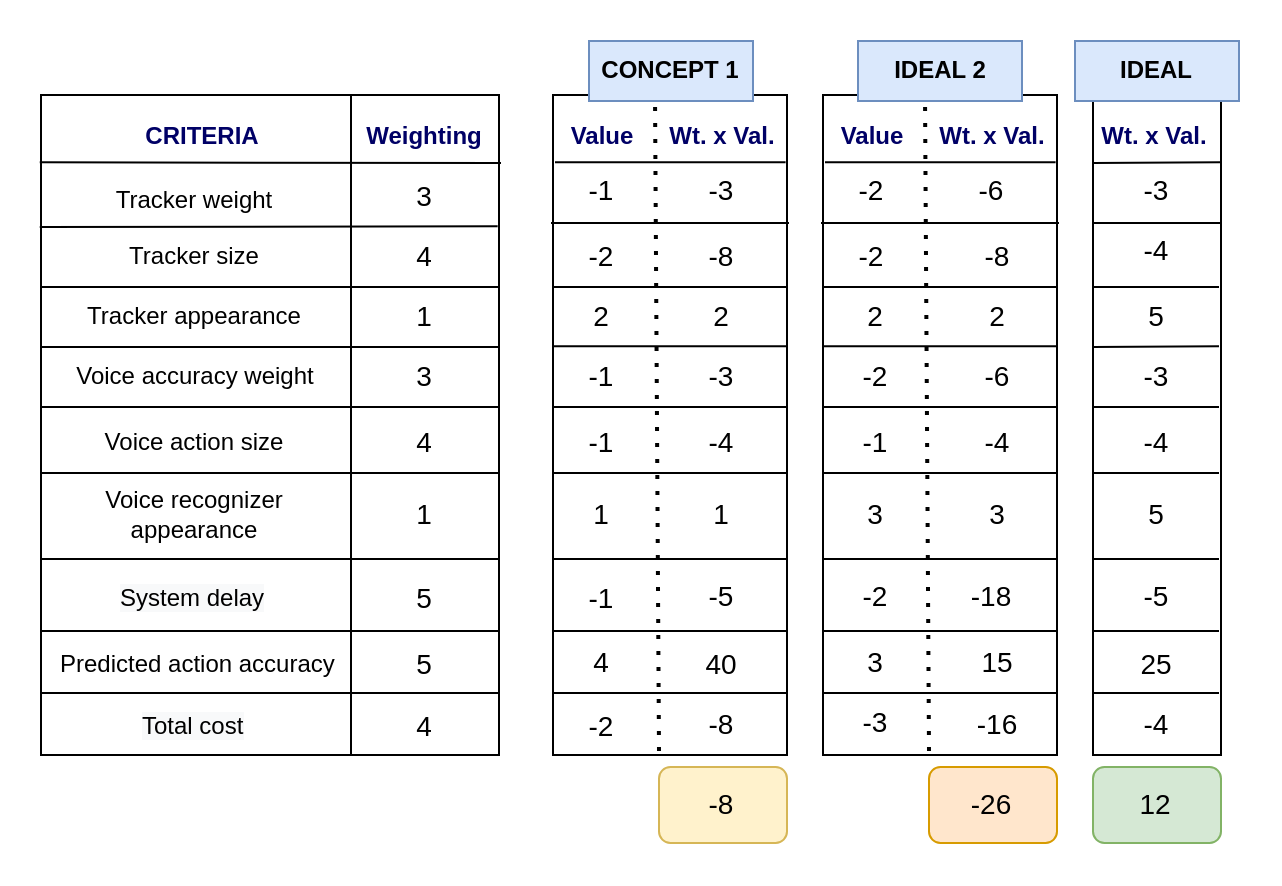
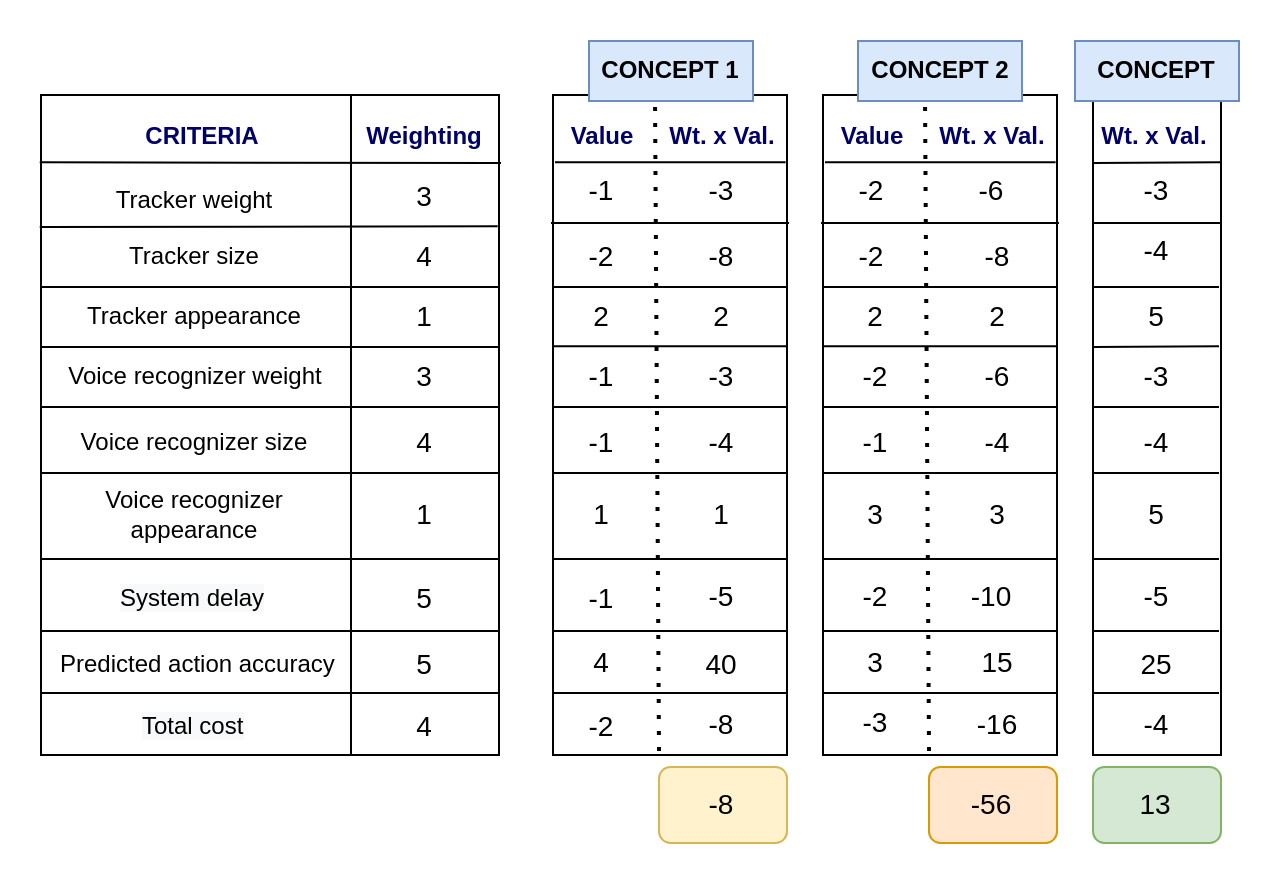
(941, 71) -> (941, 71)
(1157, 71) -> (1157, 71)
(196, 377) -> (196, 377)
(195, 443) -> (195, 443)
(992, 597) -> (992, 597)
(992, 805) -> (992, 805)
(1156, 805) -> (1156, 805)
